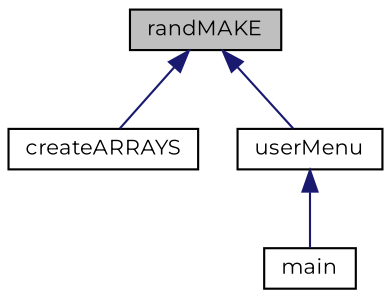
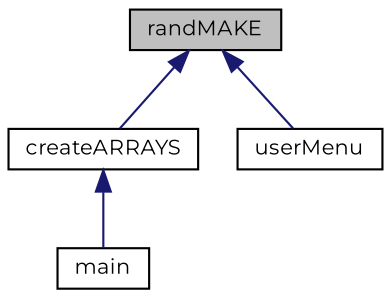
(310, 220) -> (103, 220)
